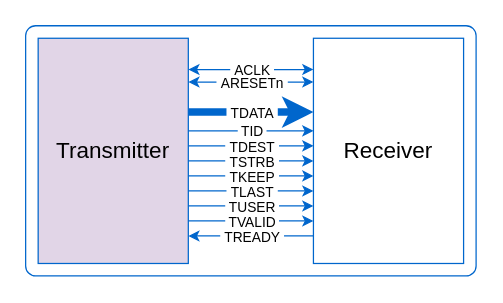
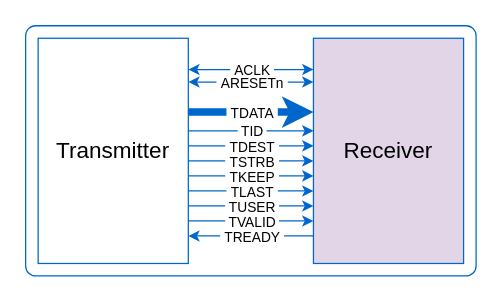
(113, 151) -> (113, 151)
(388, 151) -> (388, 151)
